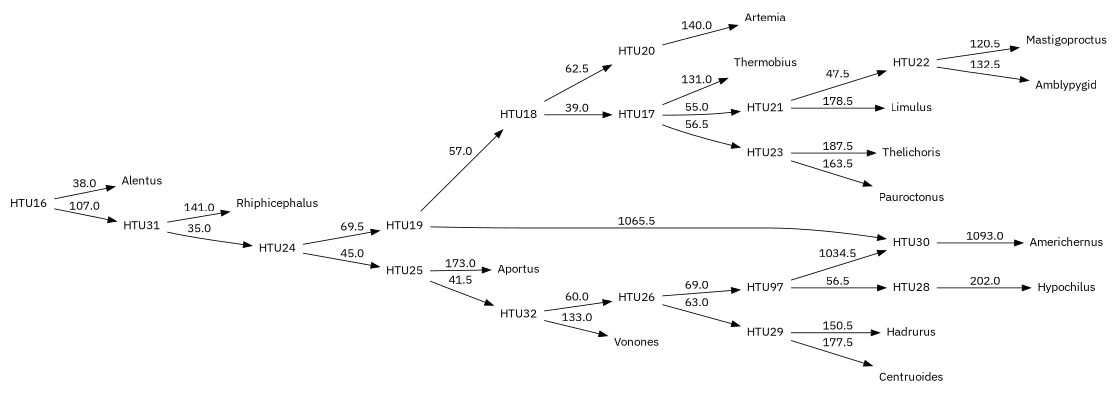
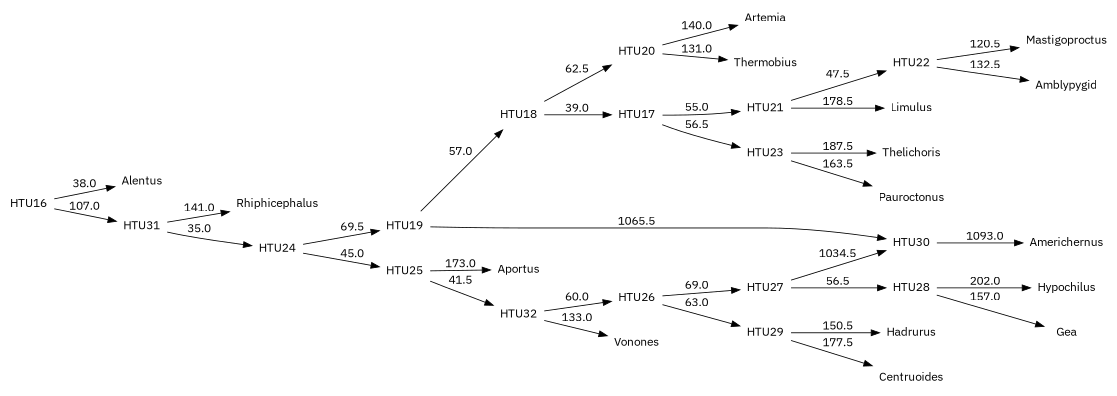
(691, 93) -> (691, 56)
(765, 288) -> (765, 288)
none -> (1067, 333)
